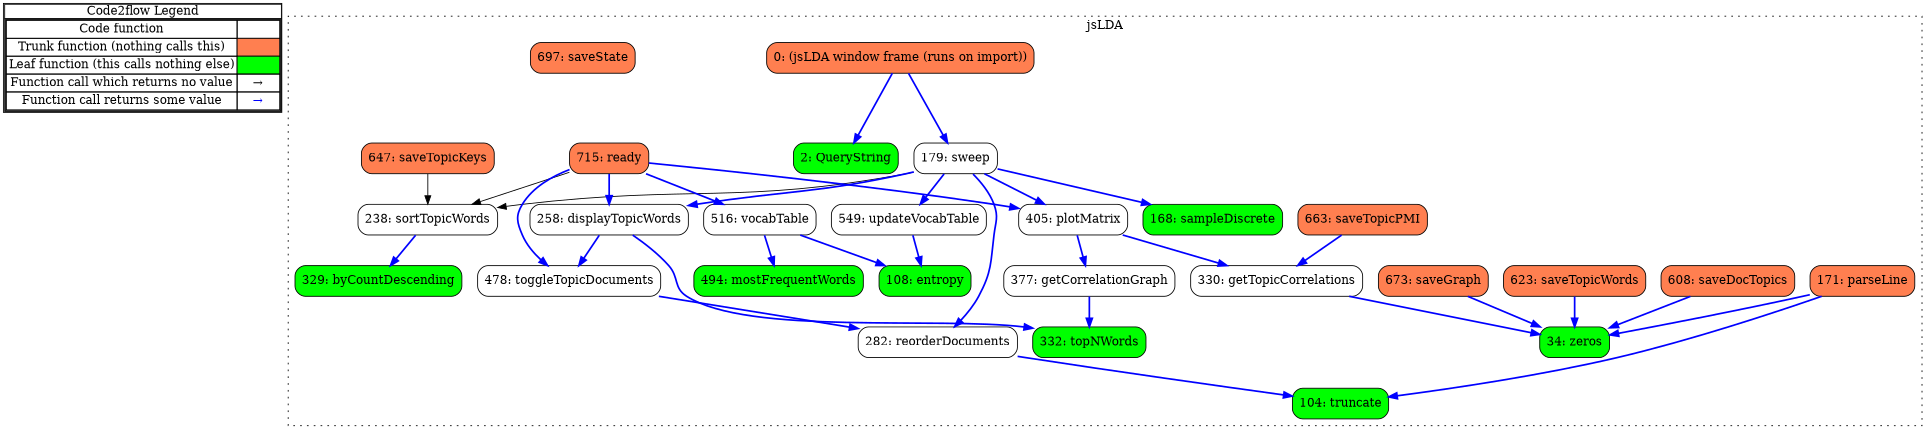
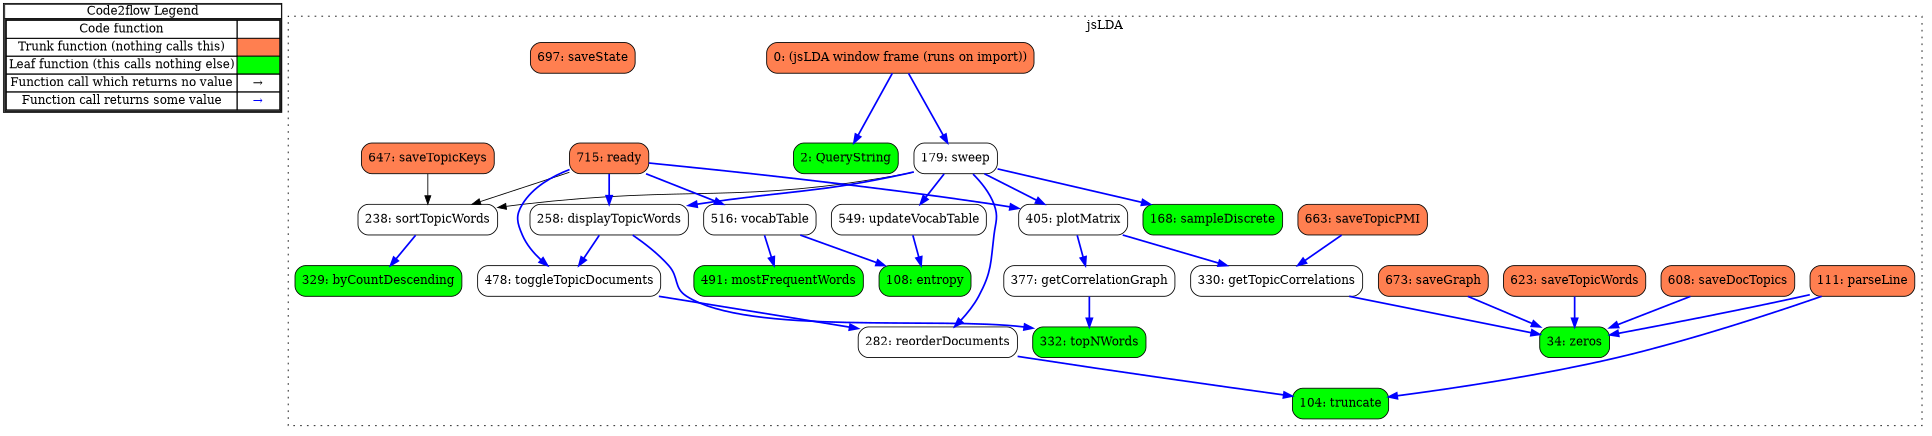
(779, 281) -> (779, 281)
(1862, 281) -> (1862, 281)
